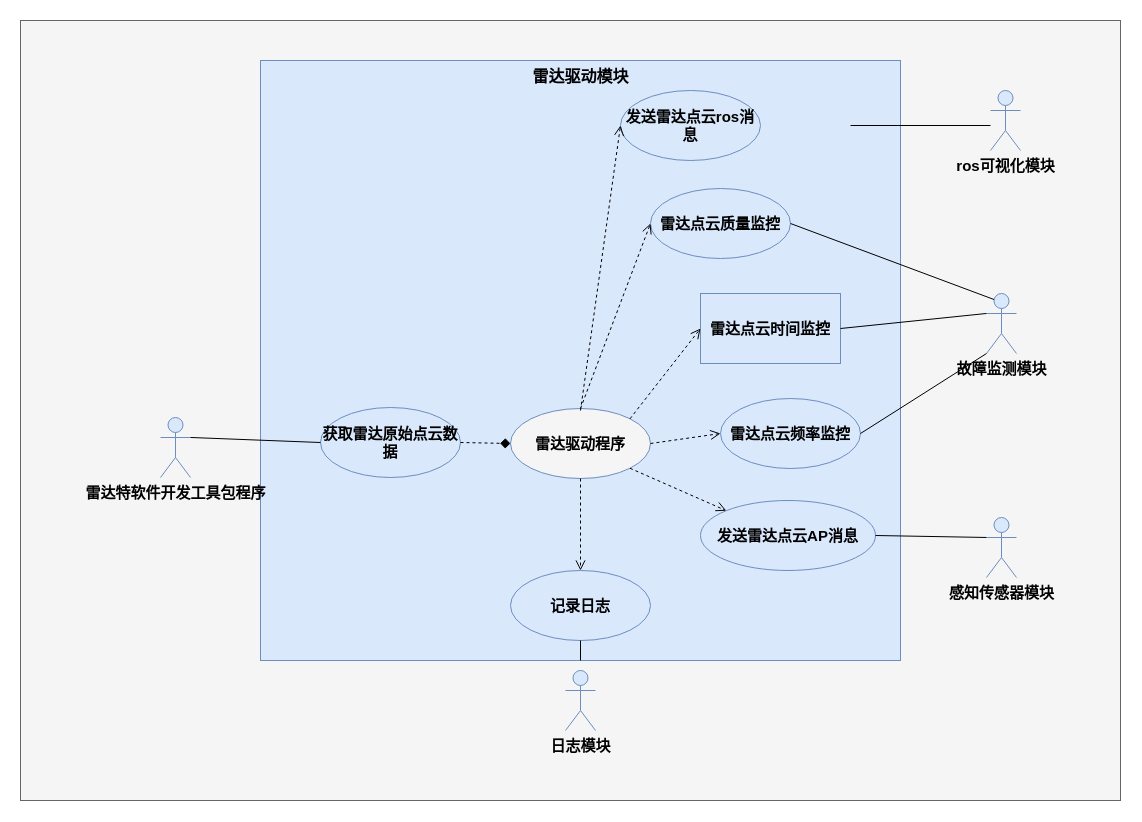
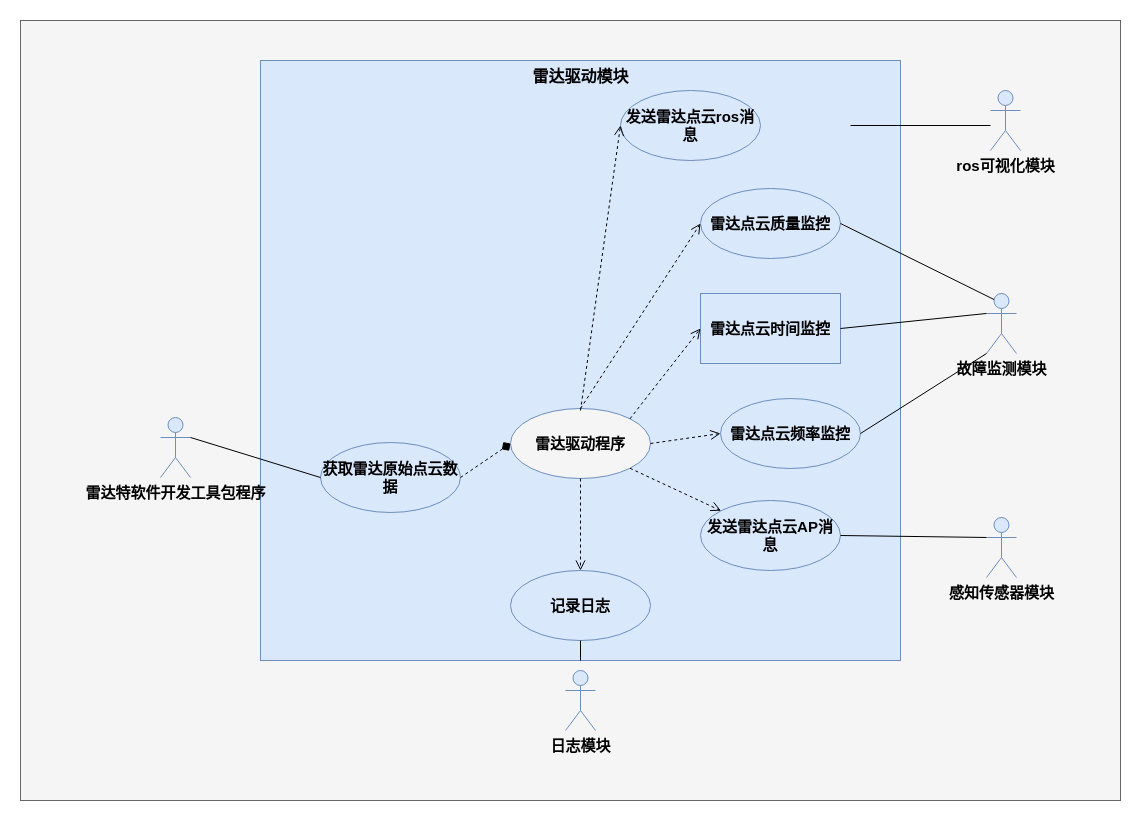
(721, 224) -> (771, 224)
(391, 443) -> (391, 478)
(788, 536) -> (771, 536)
